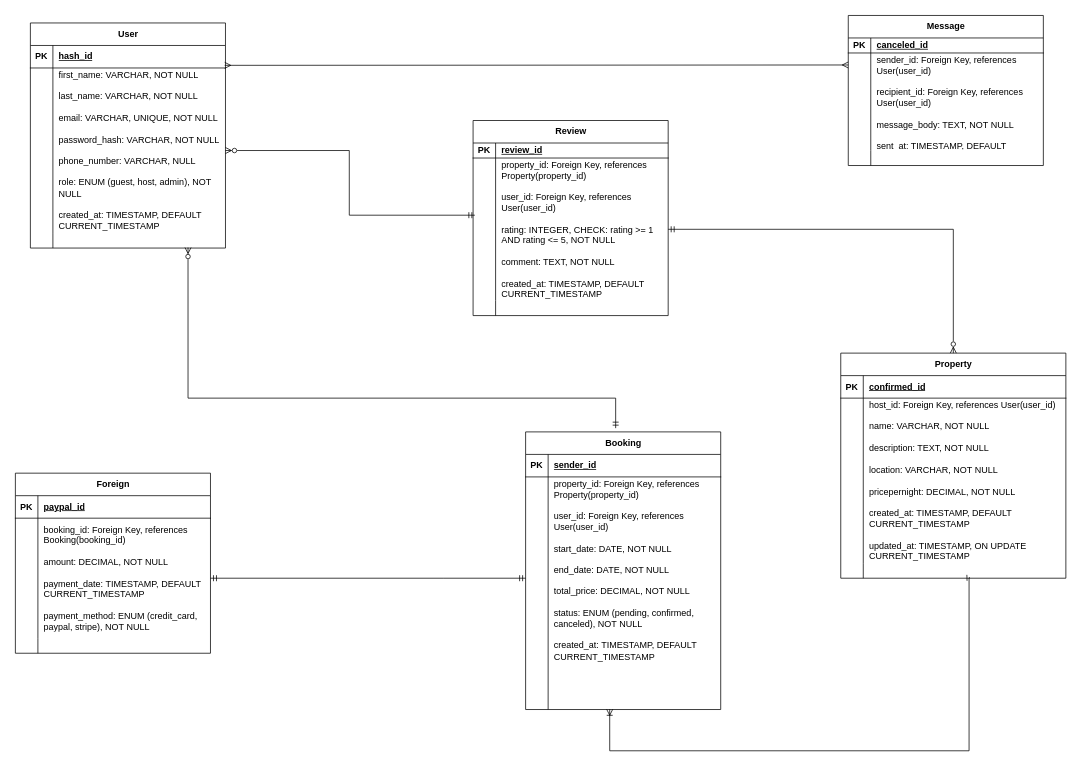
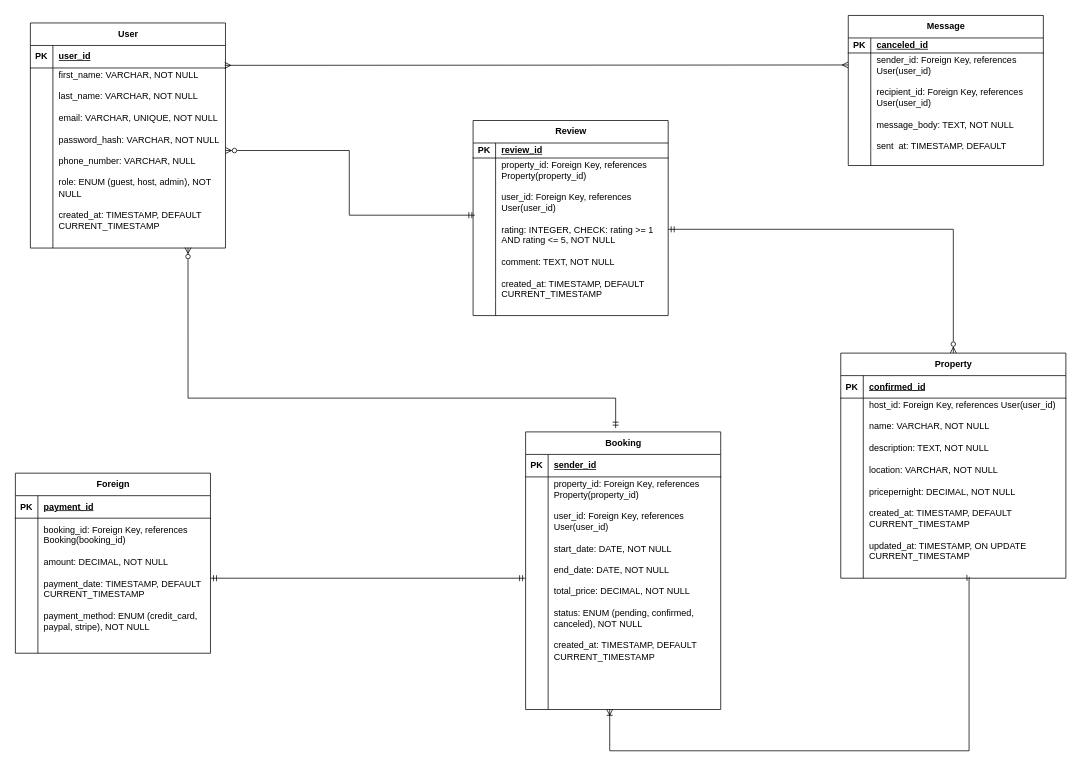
(75, 57) -> (75, 57)
(64, 507) -> (68, 507)
